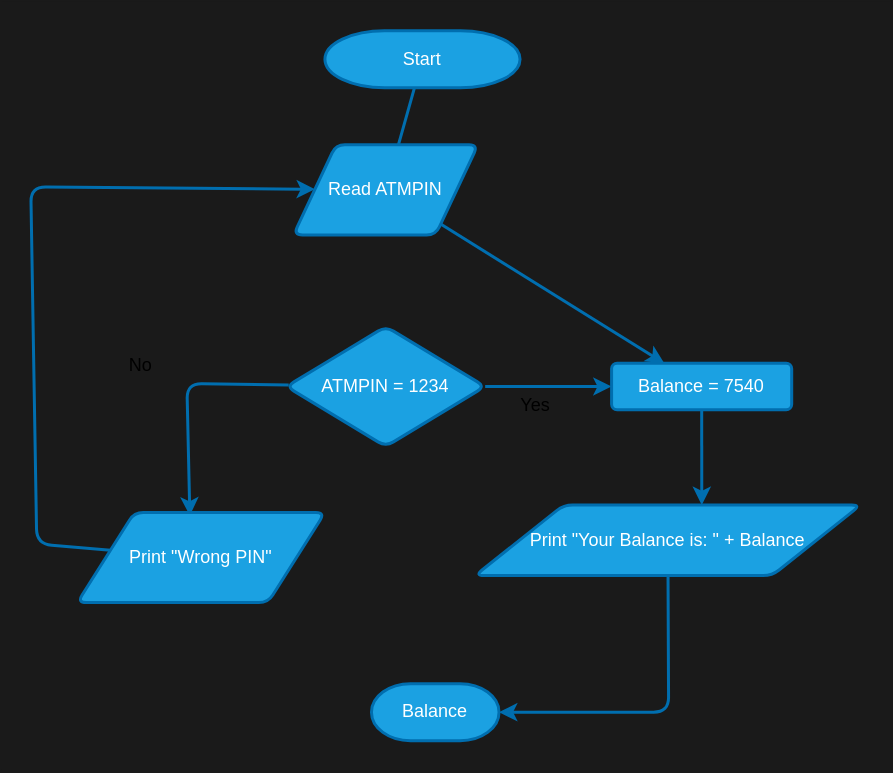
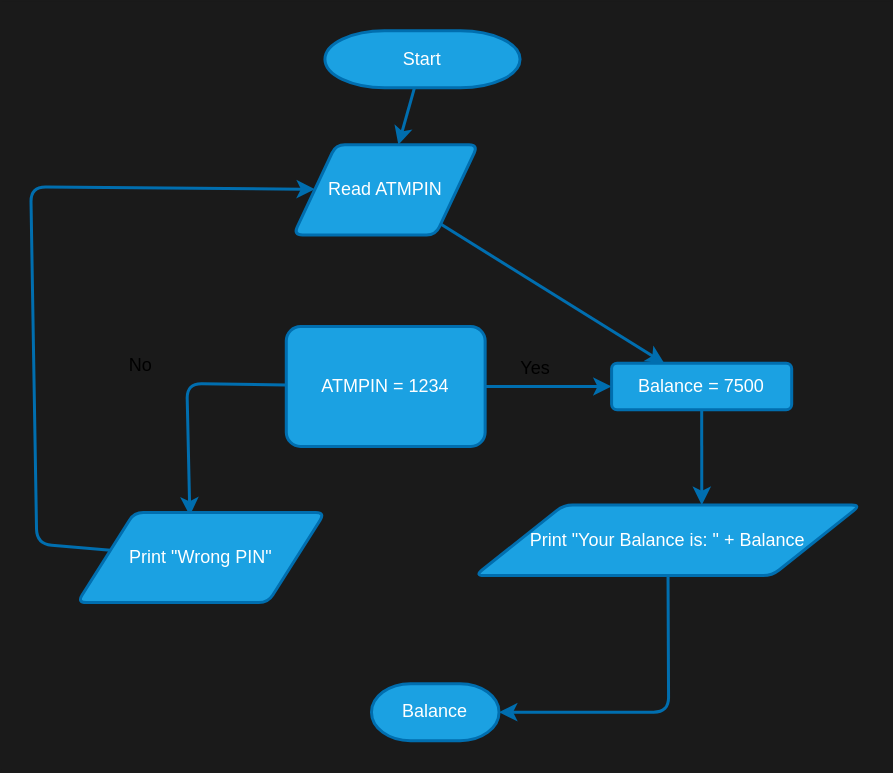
(401, 135) -> (402, 131)
(386, 386) -> (386, 386)
(701, 386) -> (701, 386)
(535, 406) -> (535, 368)
